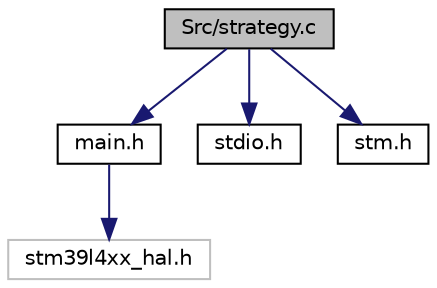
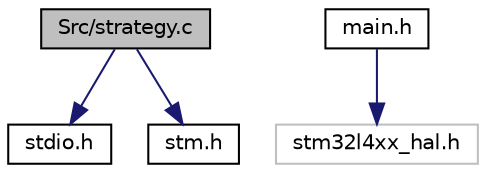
(188, 80) -> none
(109, 260) -> (377, 144)
